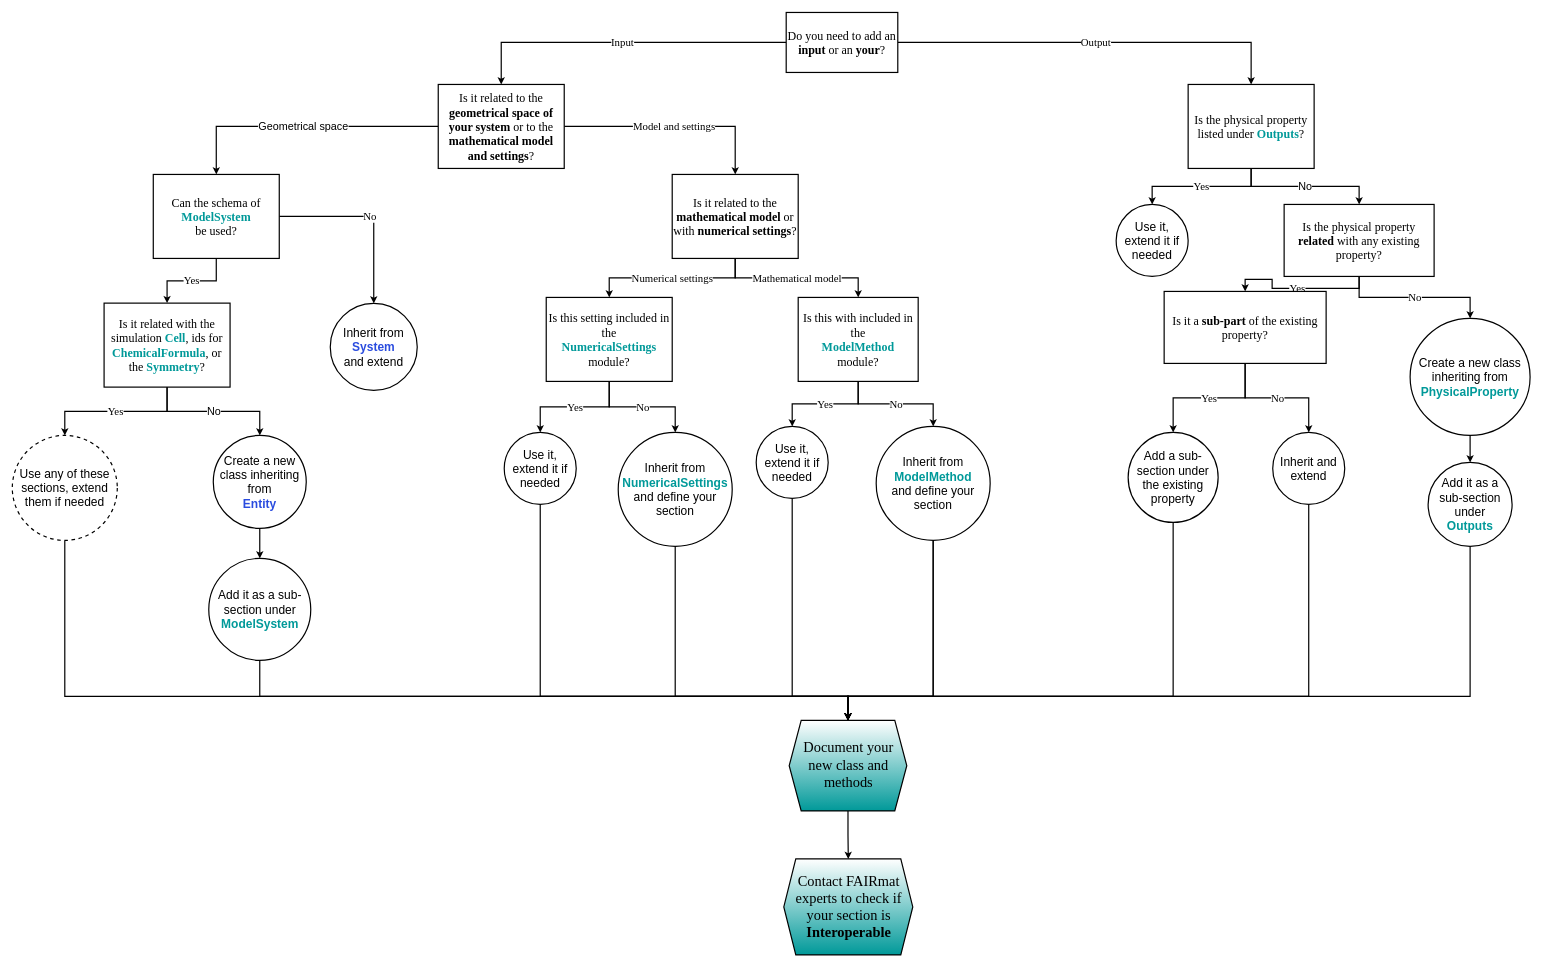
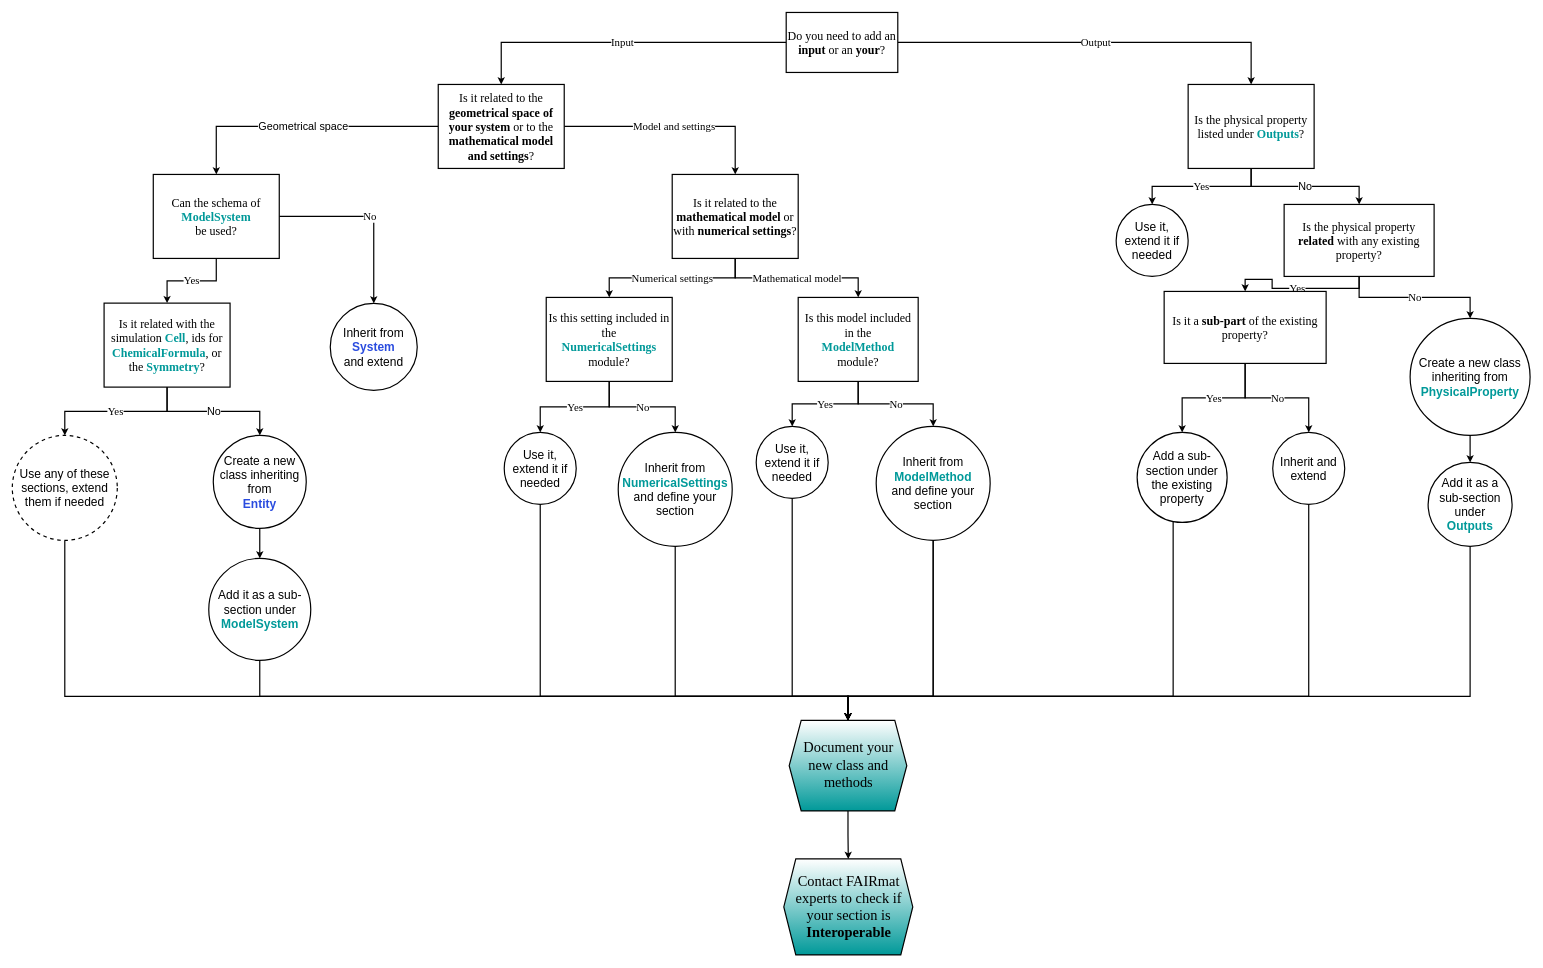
(858, 339) -> (858, 339)
(1173, 477) -> (1182, 477)
